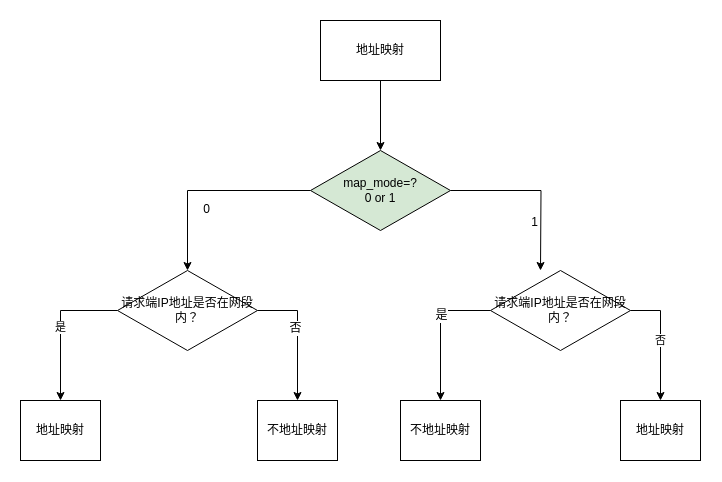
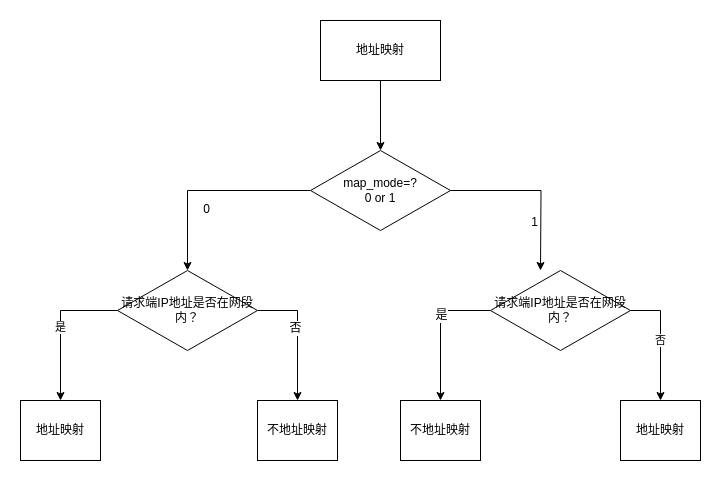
(381, 191) -> (381, 191)
